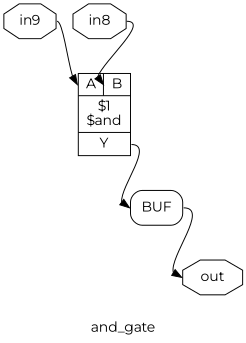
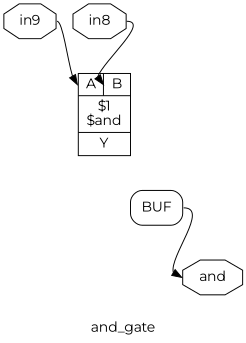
(133, 171) -> none
(213, 277) -> (213, 277)
